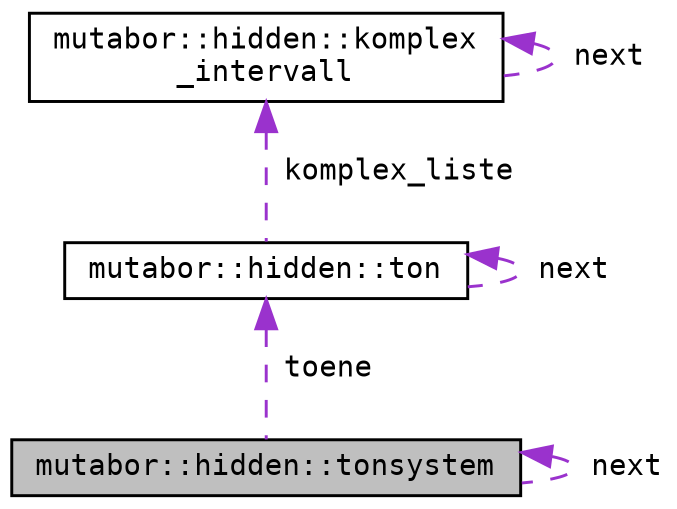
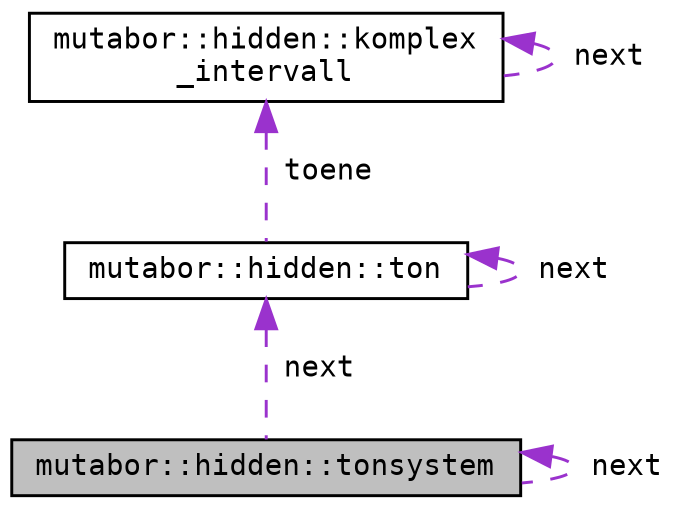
(391, 172) -> (321, 172)
(321, 369) -> (312, 369)
